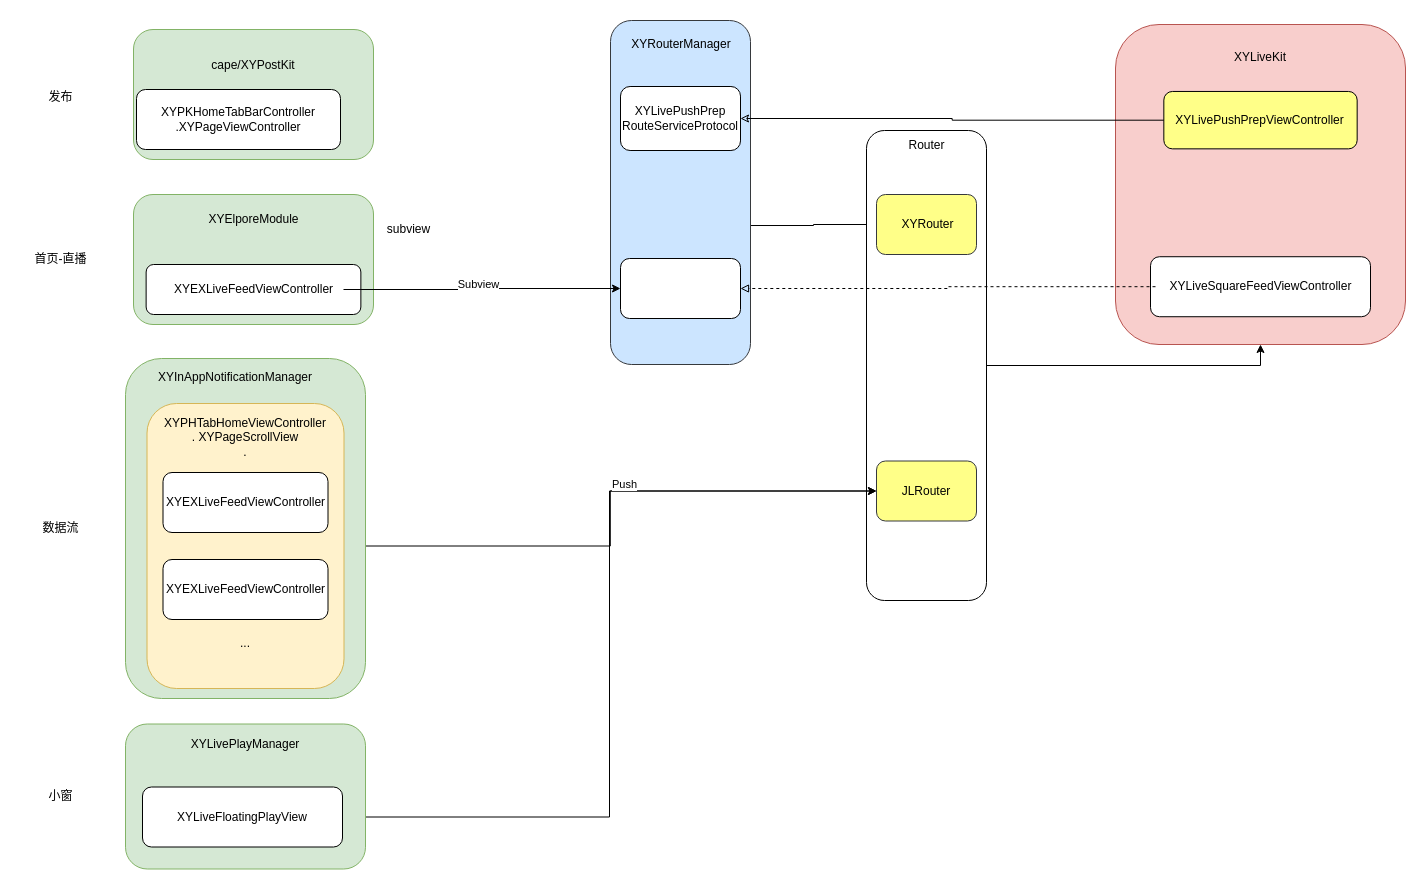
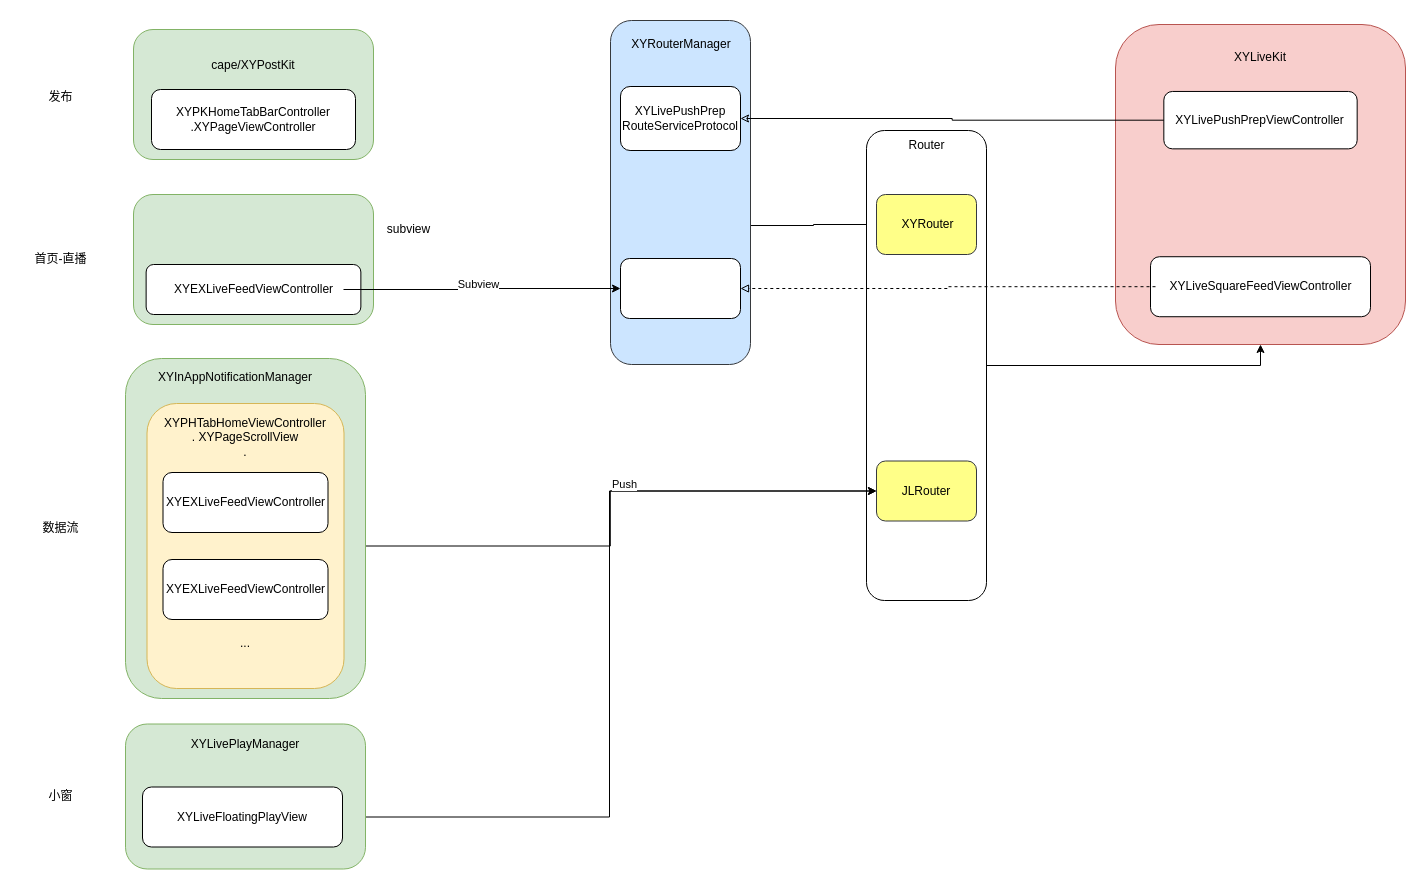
(239, 120) -> (254, 120)
(1261, 120) -> (1261, 120)
(254, 220) -> none
